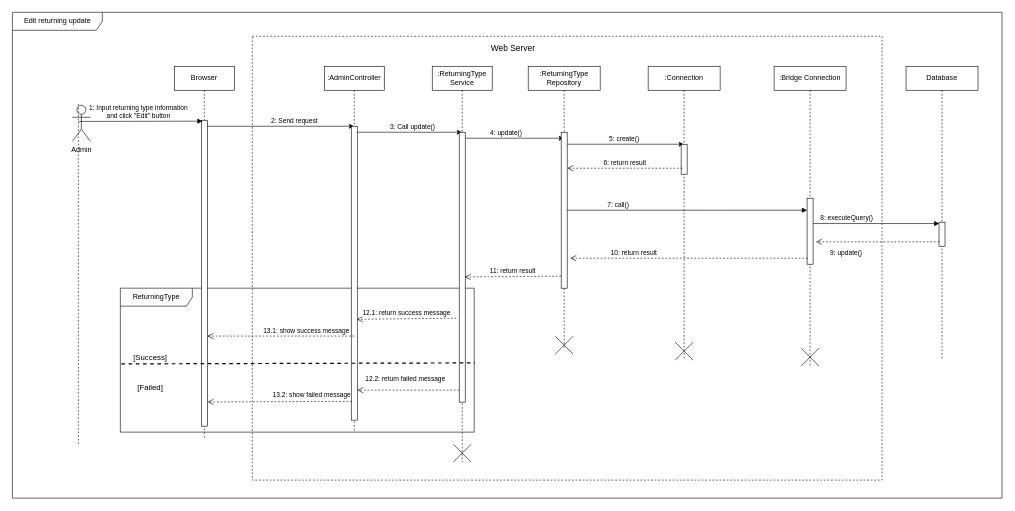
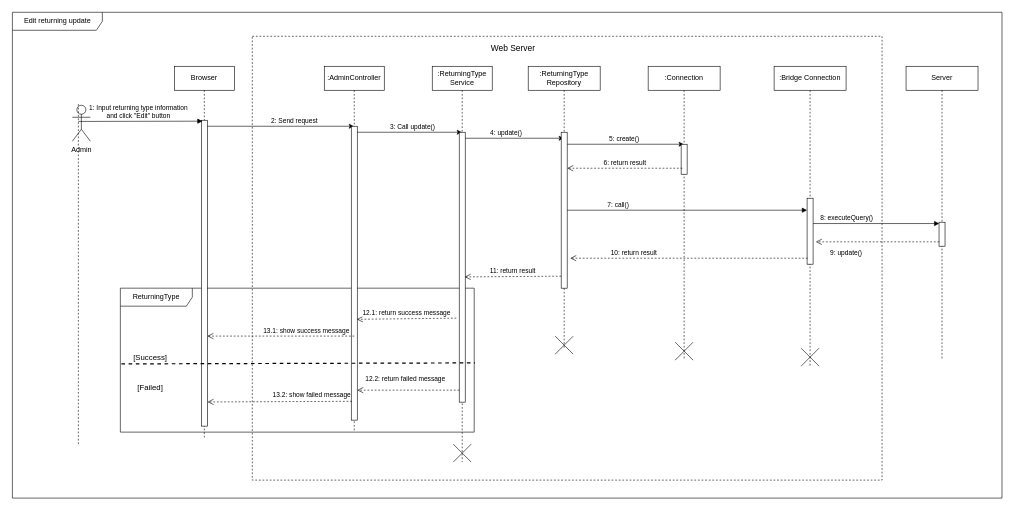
(942, 78) -> (942, 78)
